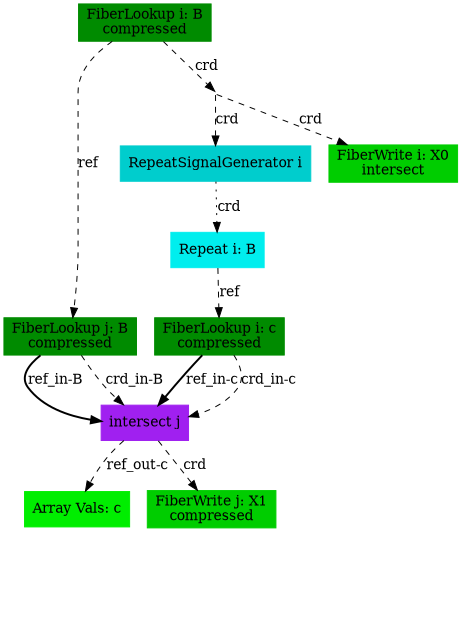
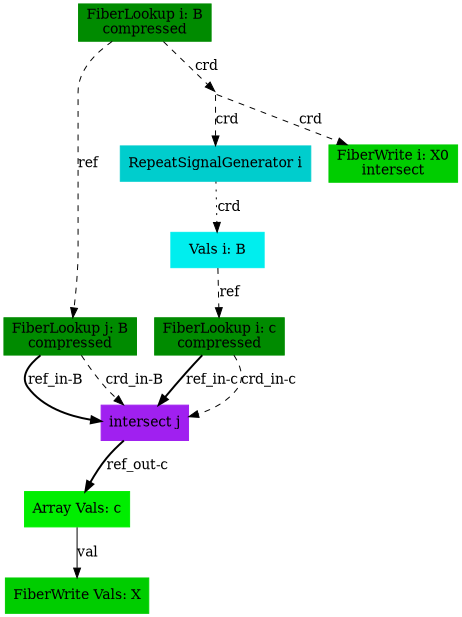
(218, 250) -> (218, 250)
(105, 460) -> (105, 460)
(212, 509) -> none
none -> (77, 596)
